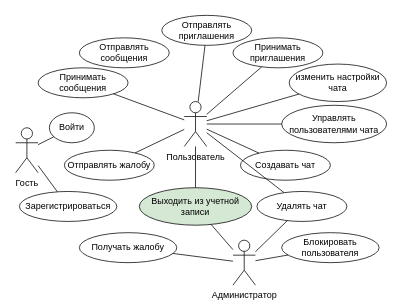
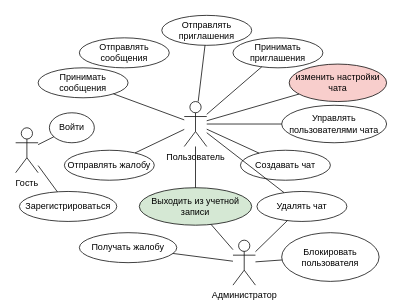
(338, 83) -> (338, 83)
(330, 248) -> (330, 257)
